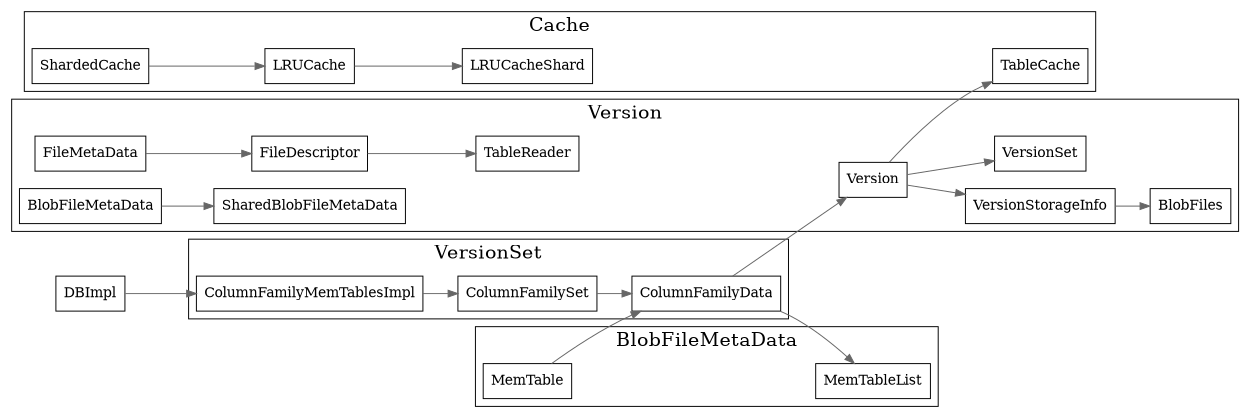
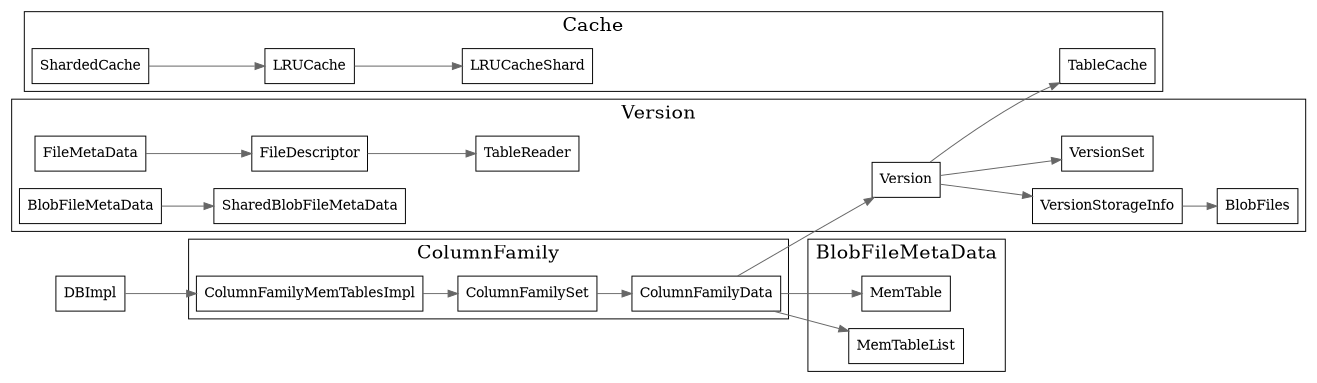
(489, 254) -> (489, 254)
(591, 337) -> (817, 294)
